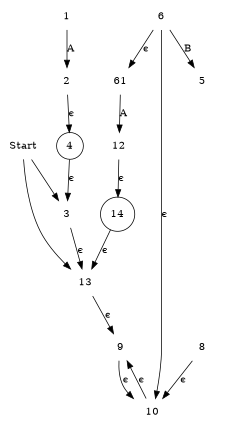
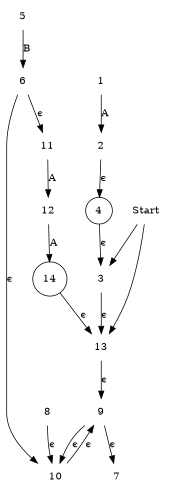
(180, 46) -> (23, 45)
(121, 81) -> (48, 146)
(121, 178) -> (54, 243)
none -> (117, 477)
